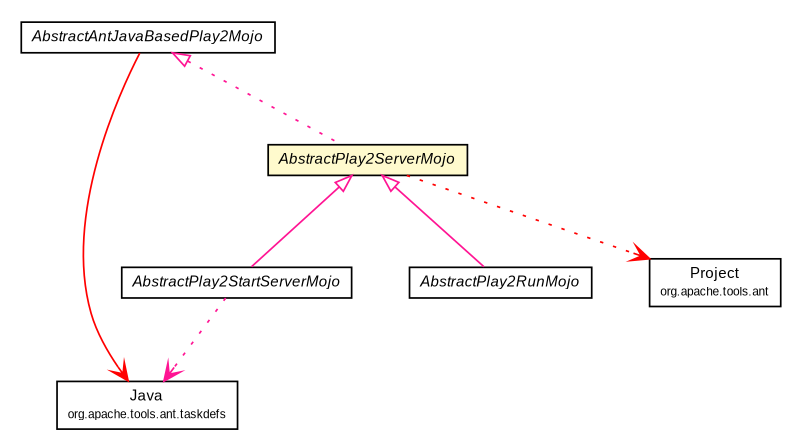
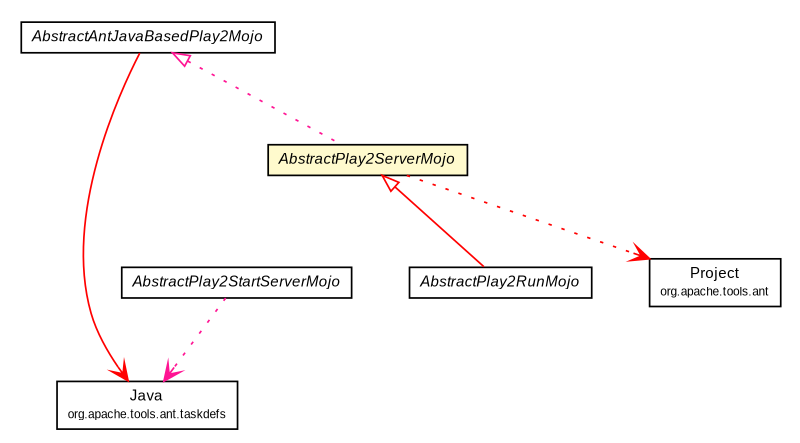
(295, 227) -> none
(439, 227) -> (439, 227)
